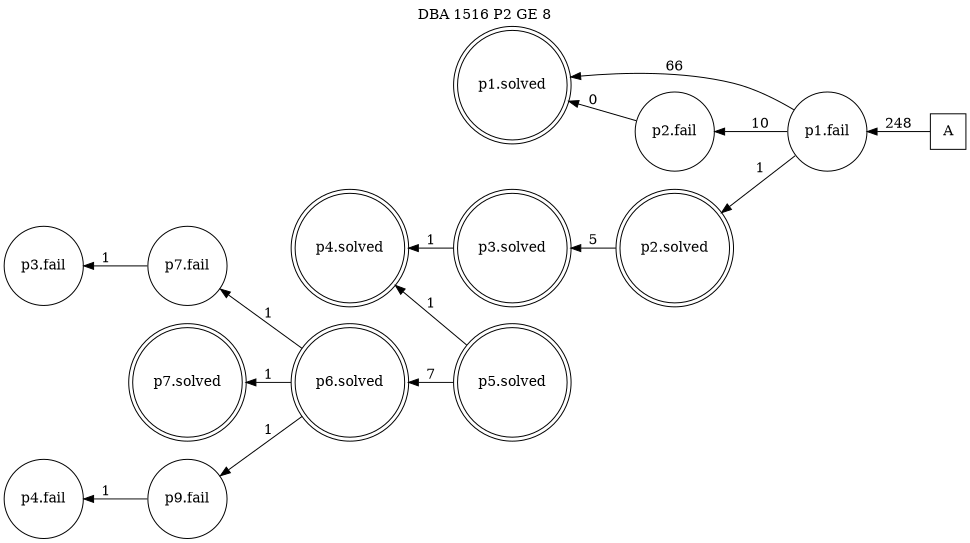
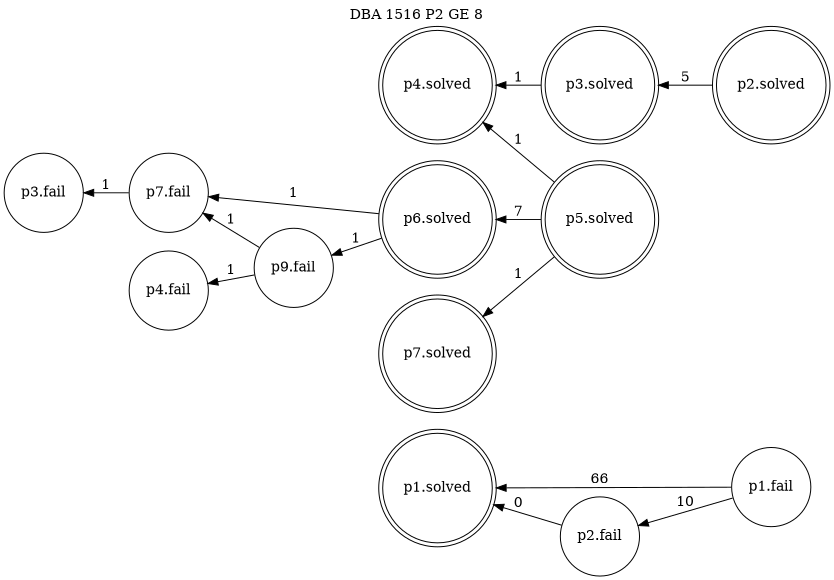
(948, 132) -> none
(762, 181) -> none
none -> (236, 233)
(274, 382) -> (522, 283)
